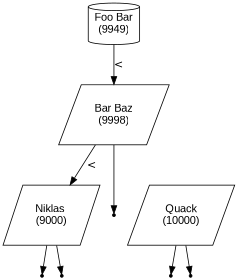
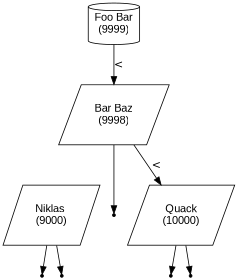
(114, 24) -> (114, 24)
(85, 161) -> (145, 162)
